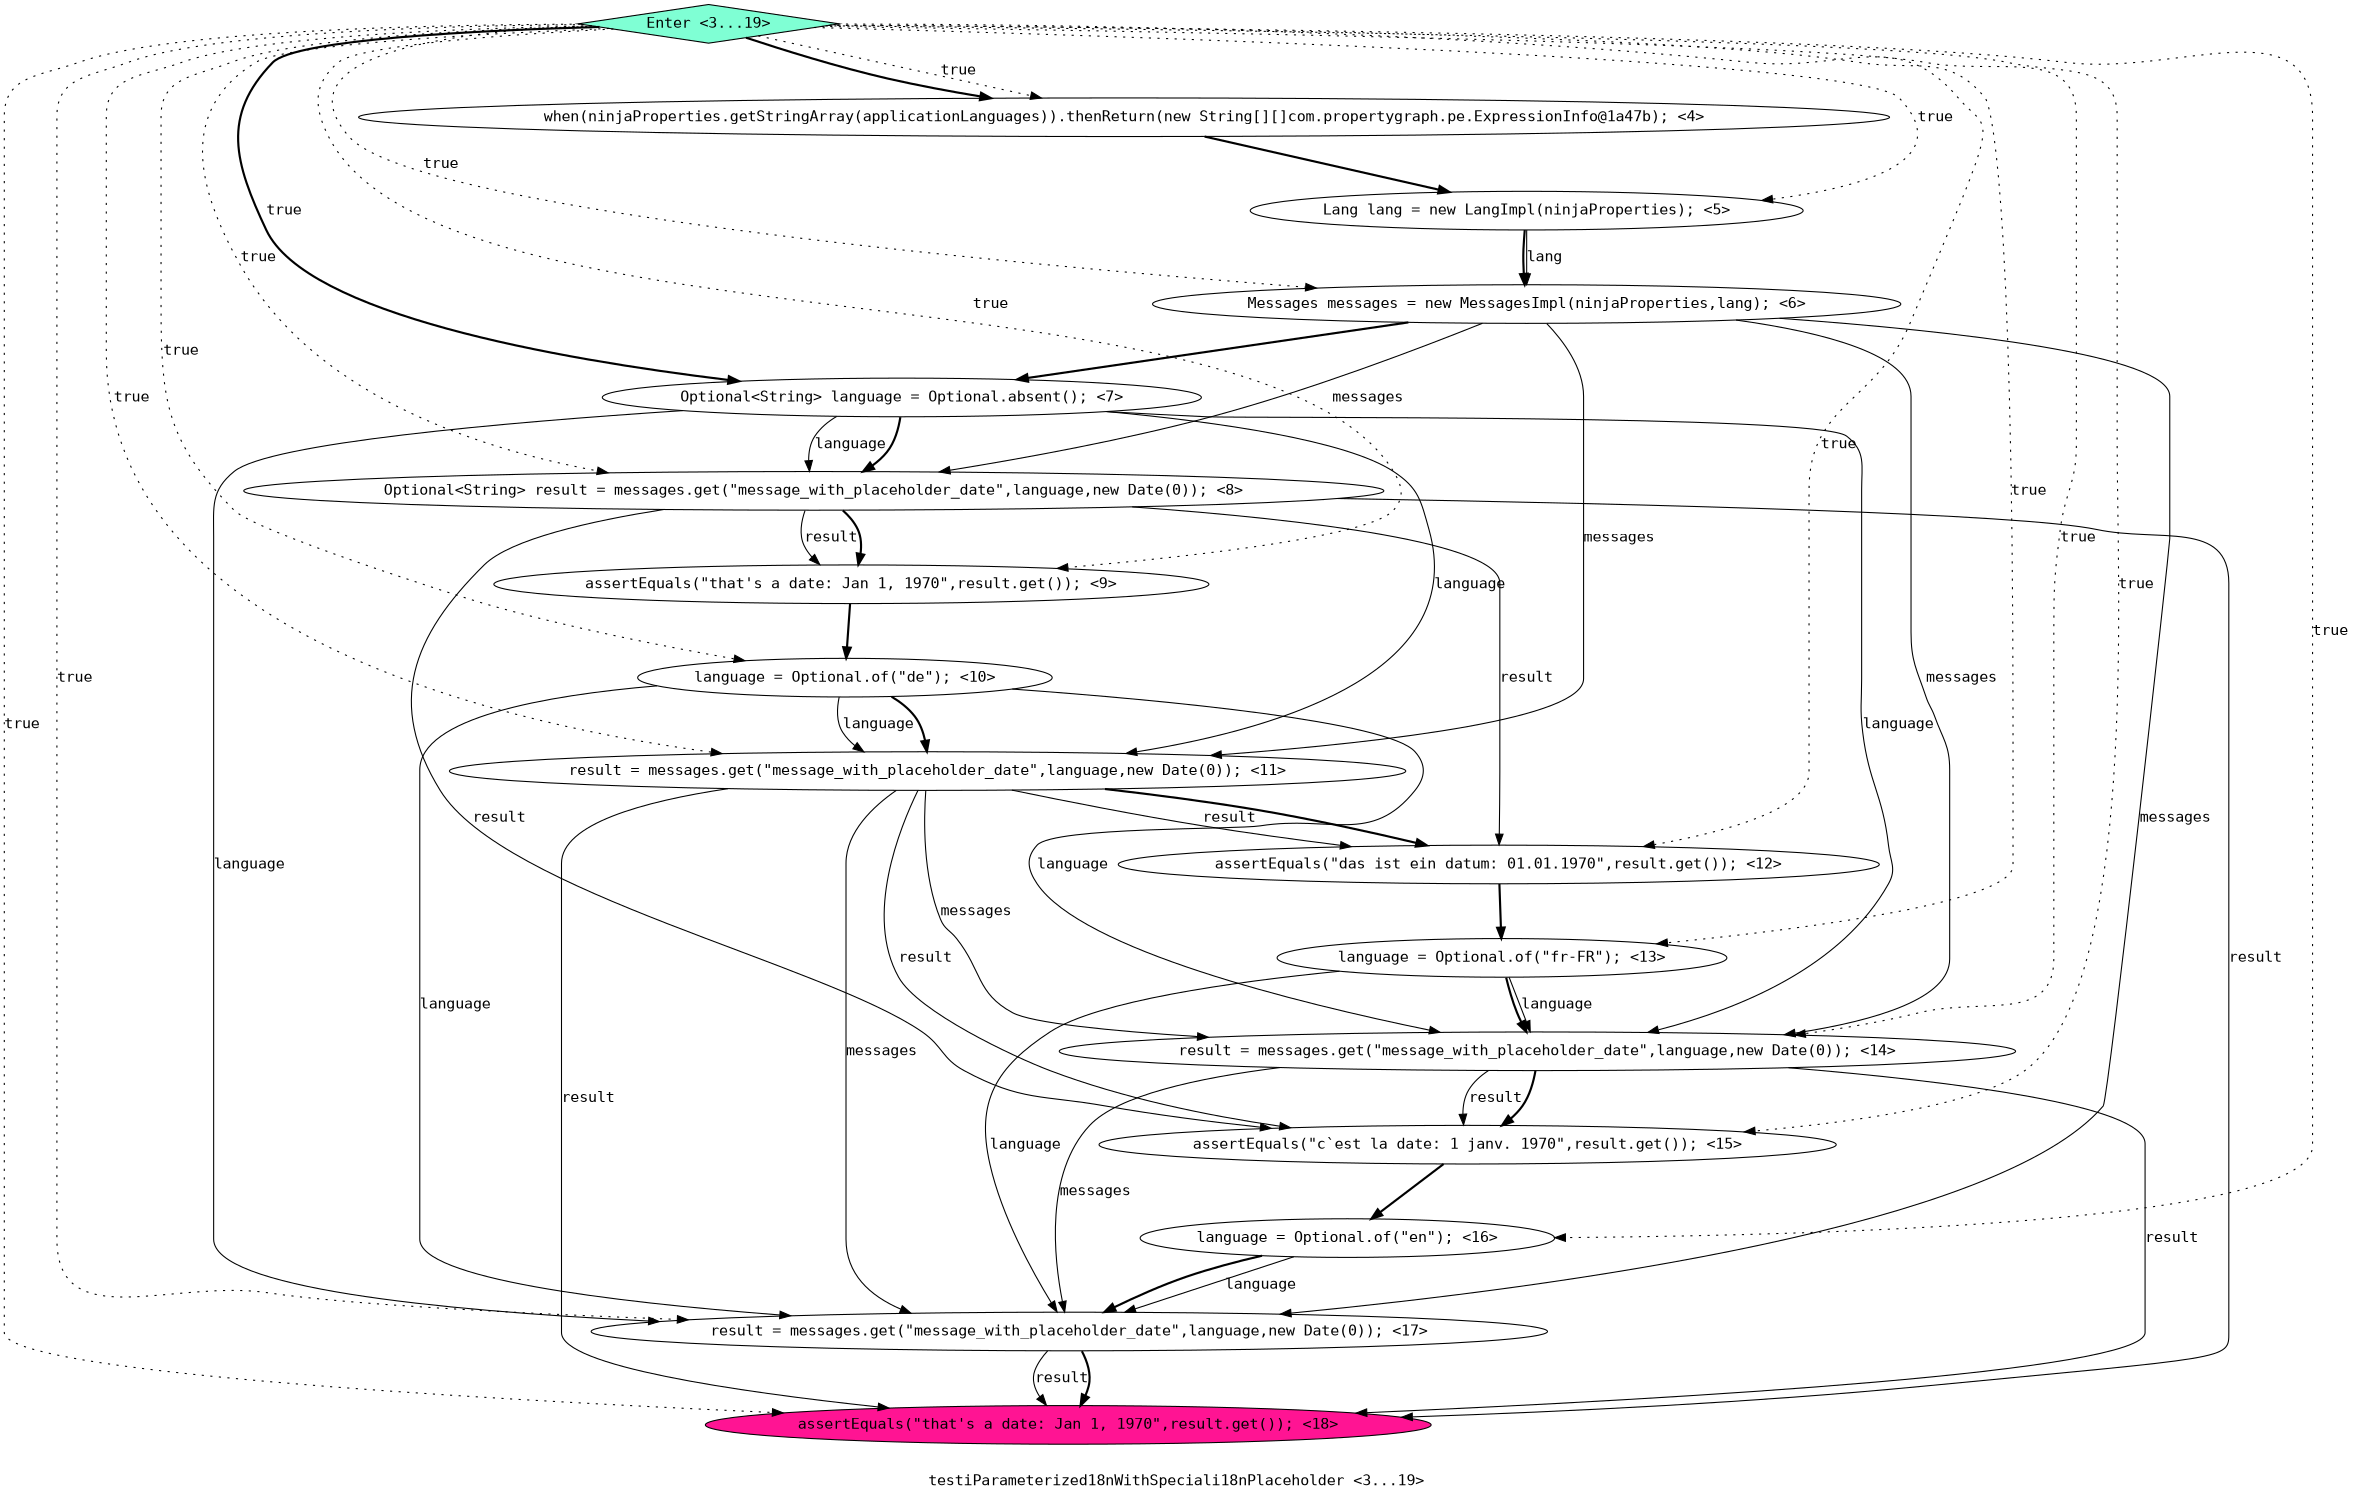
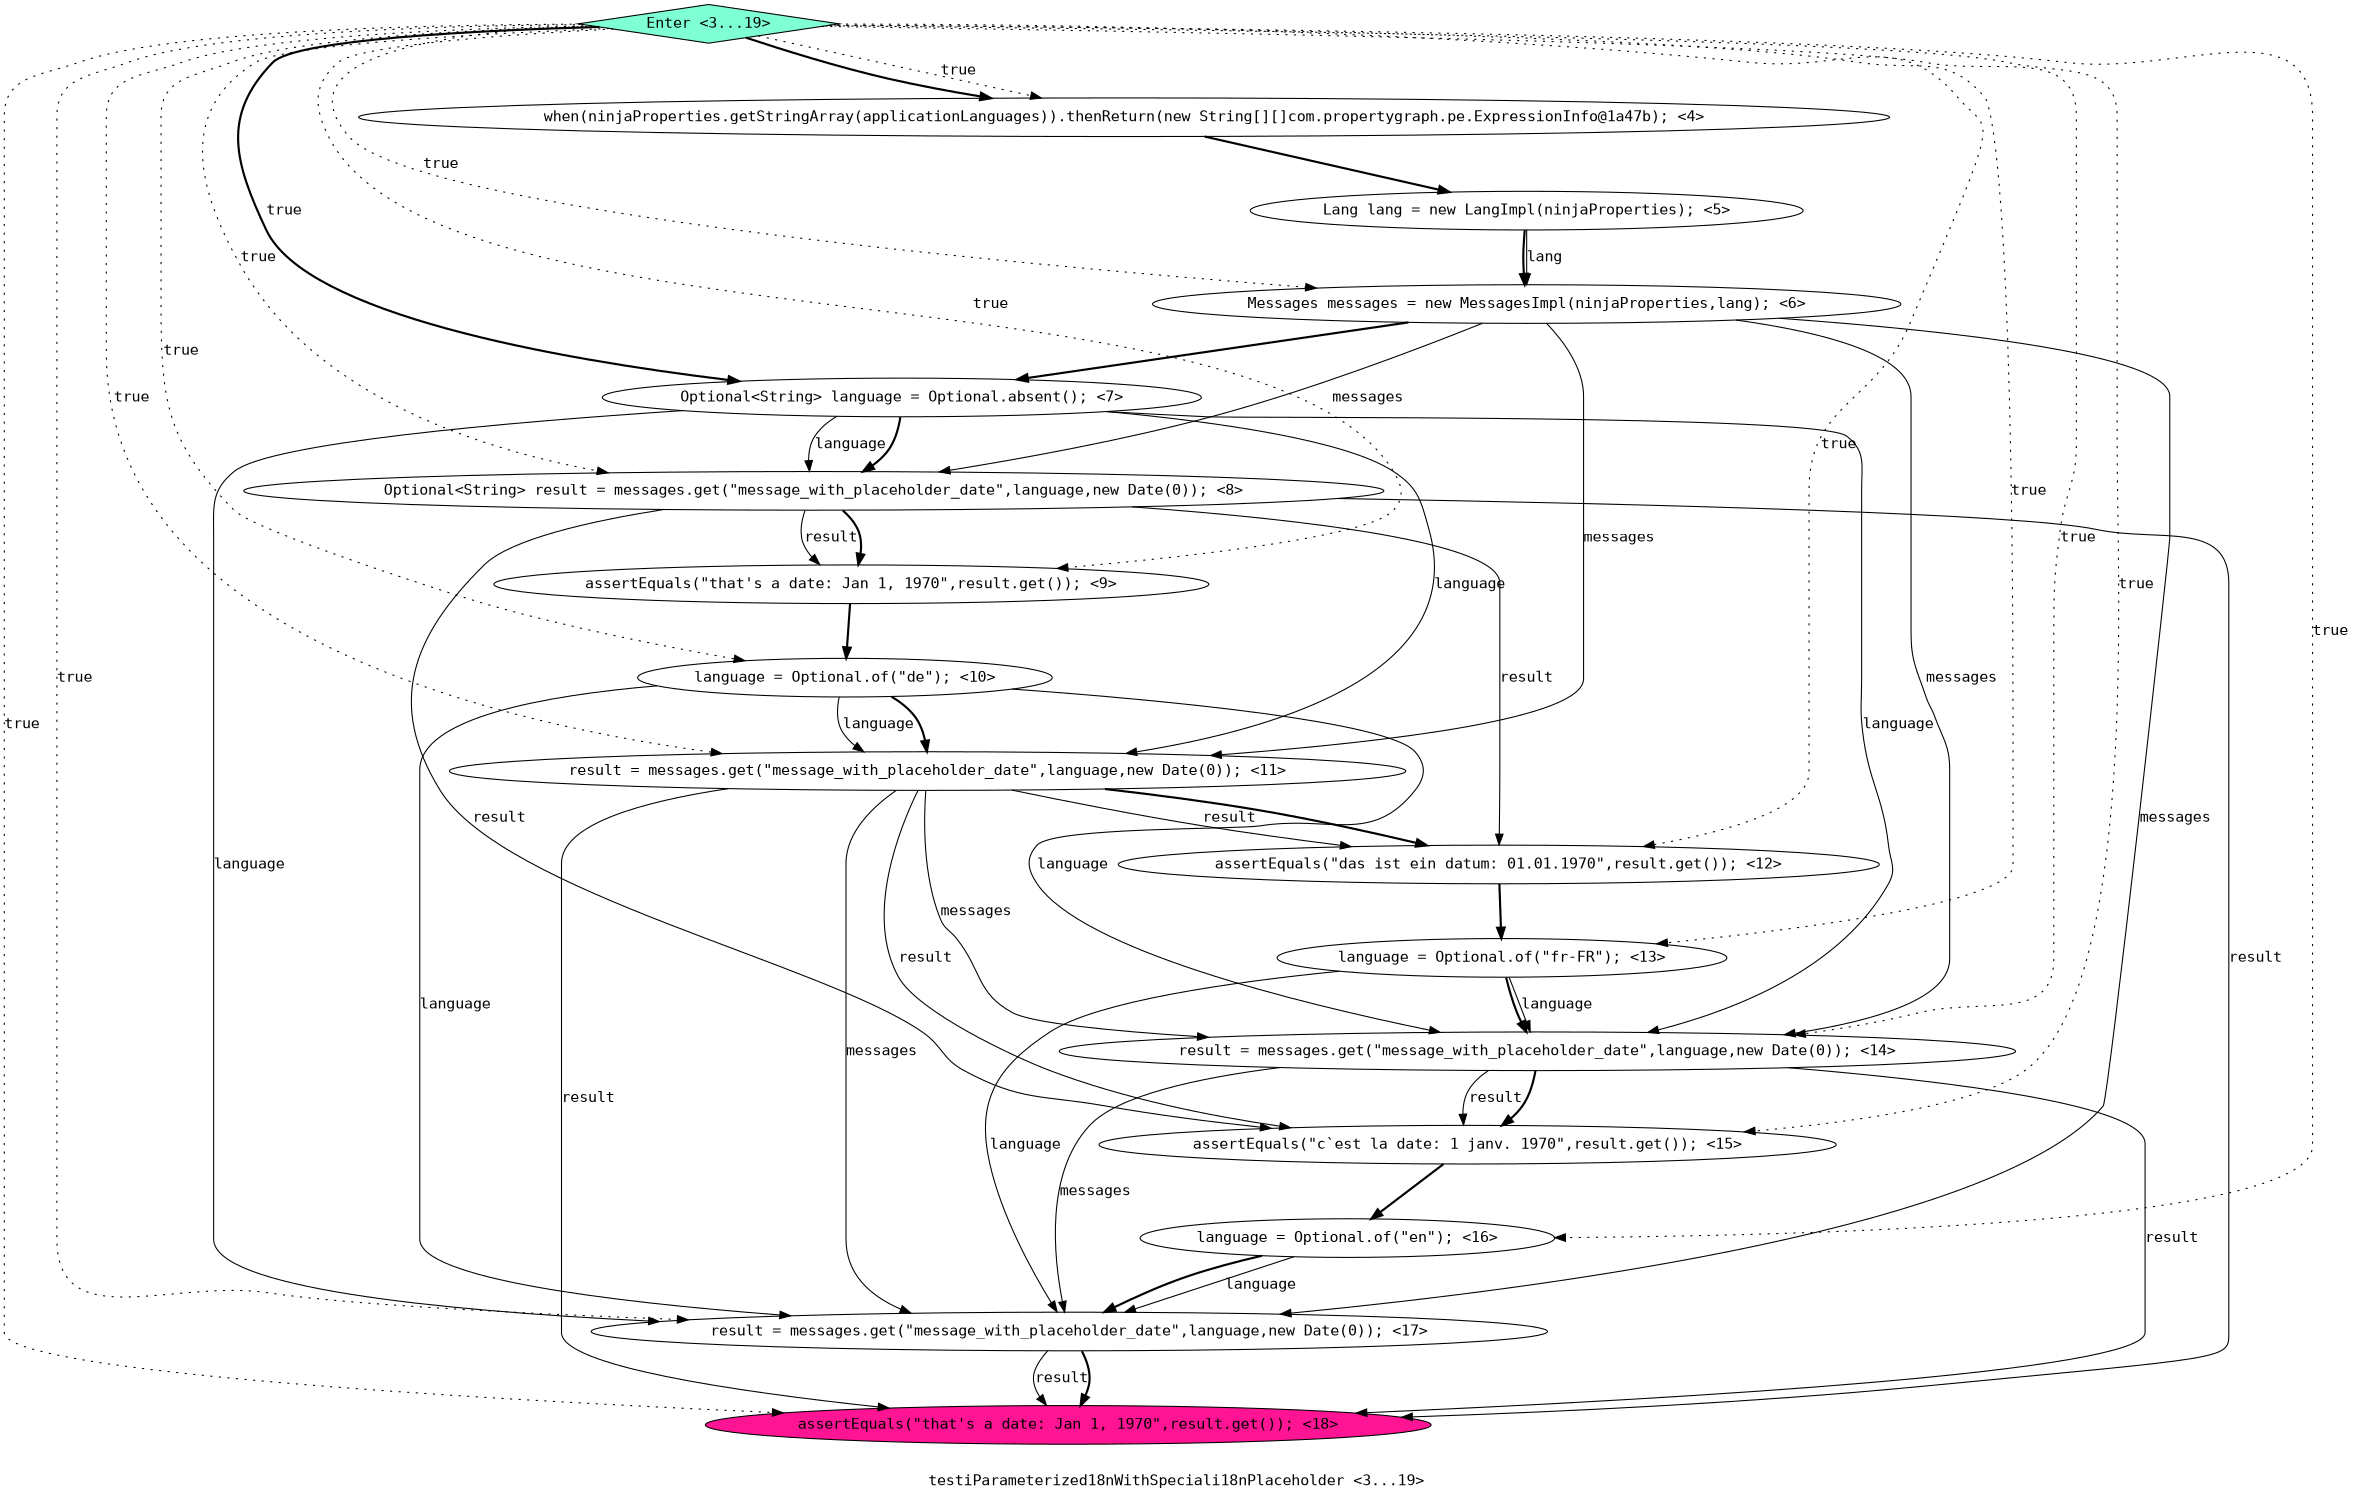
(1463, 52) -> none
